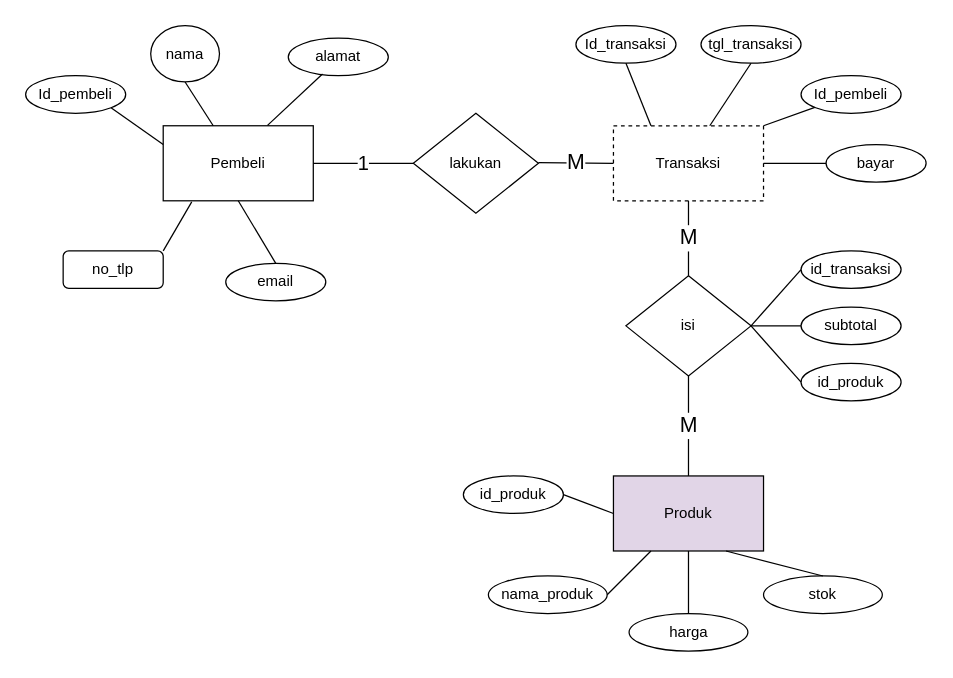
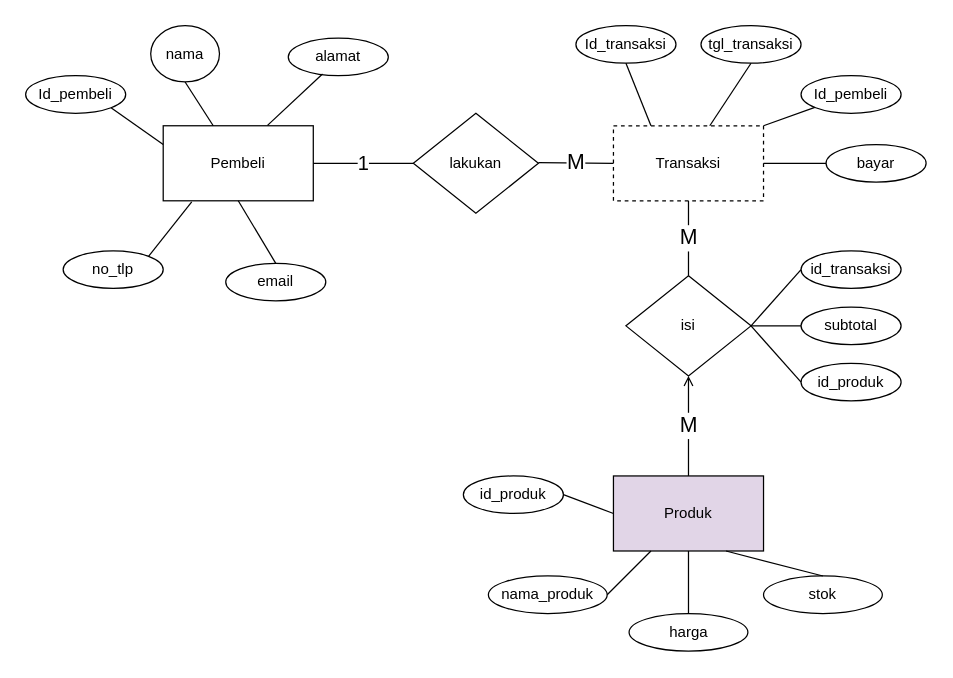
(113, 269) -> (113, 269)
(688, 380) -> (688, 381)
